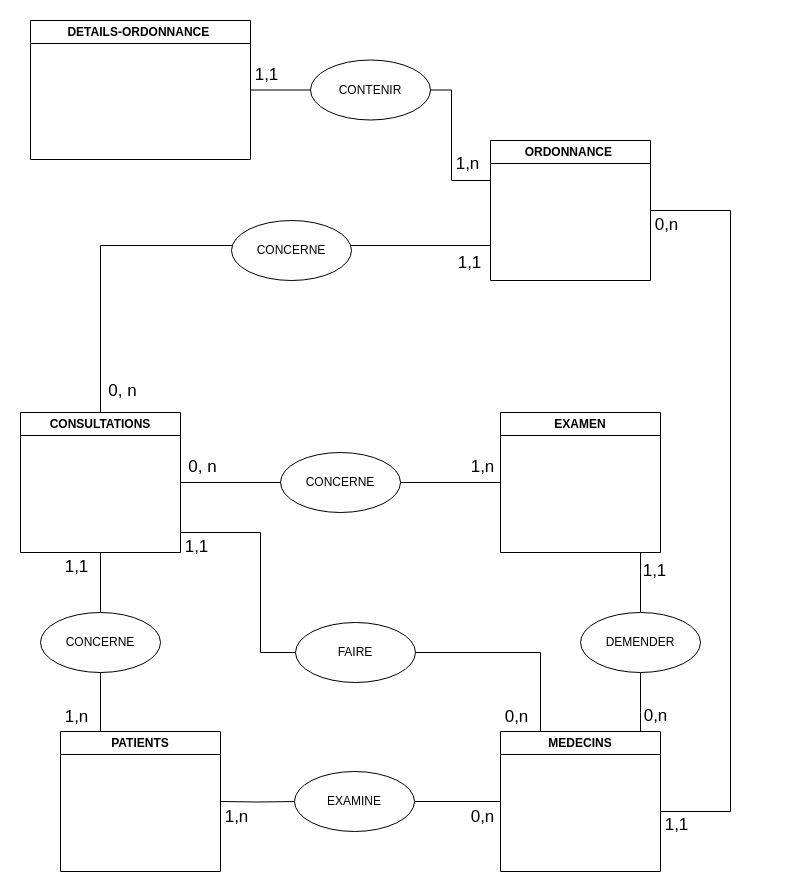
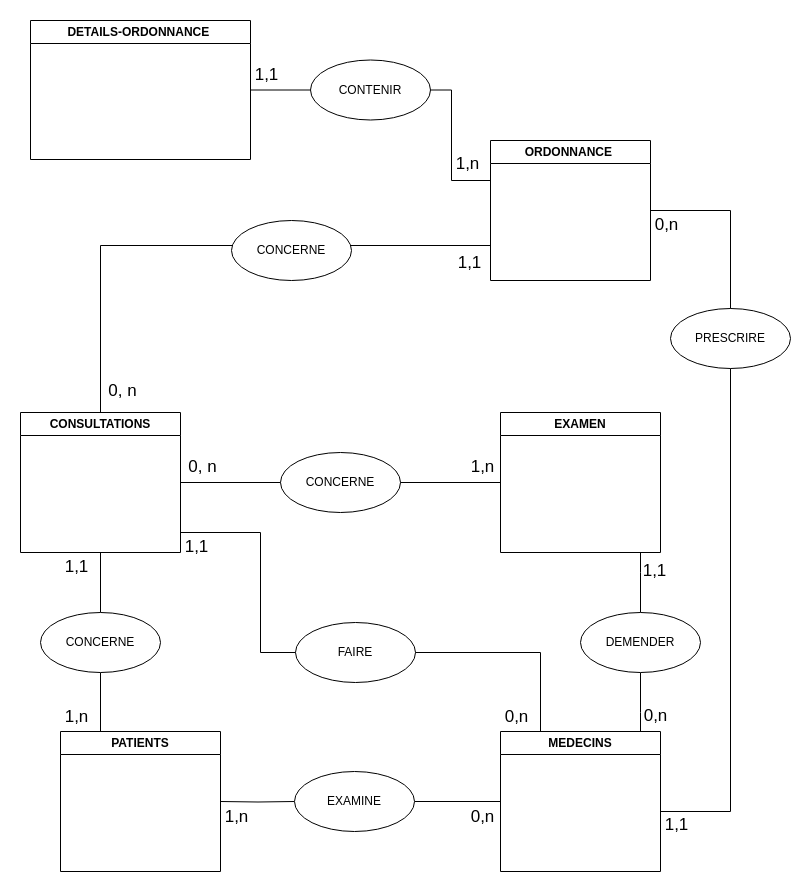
none -> (731, 339)
